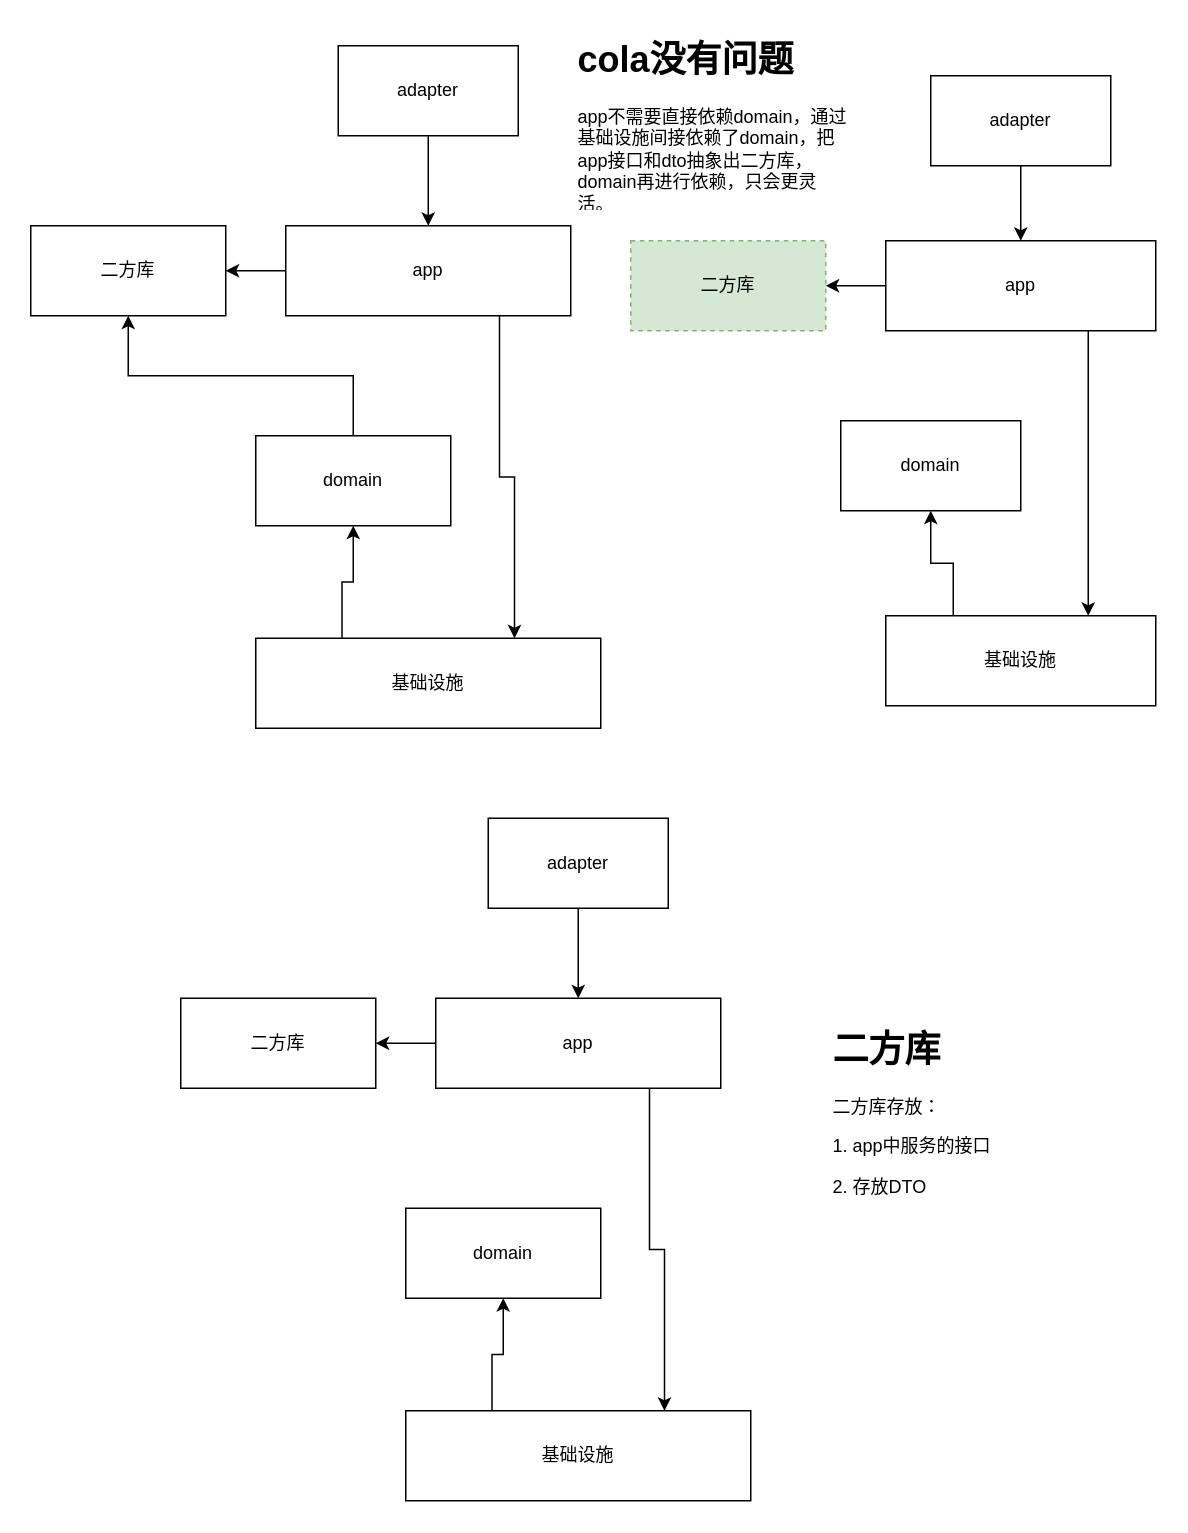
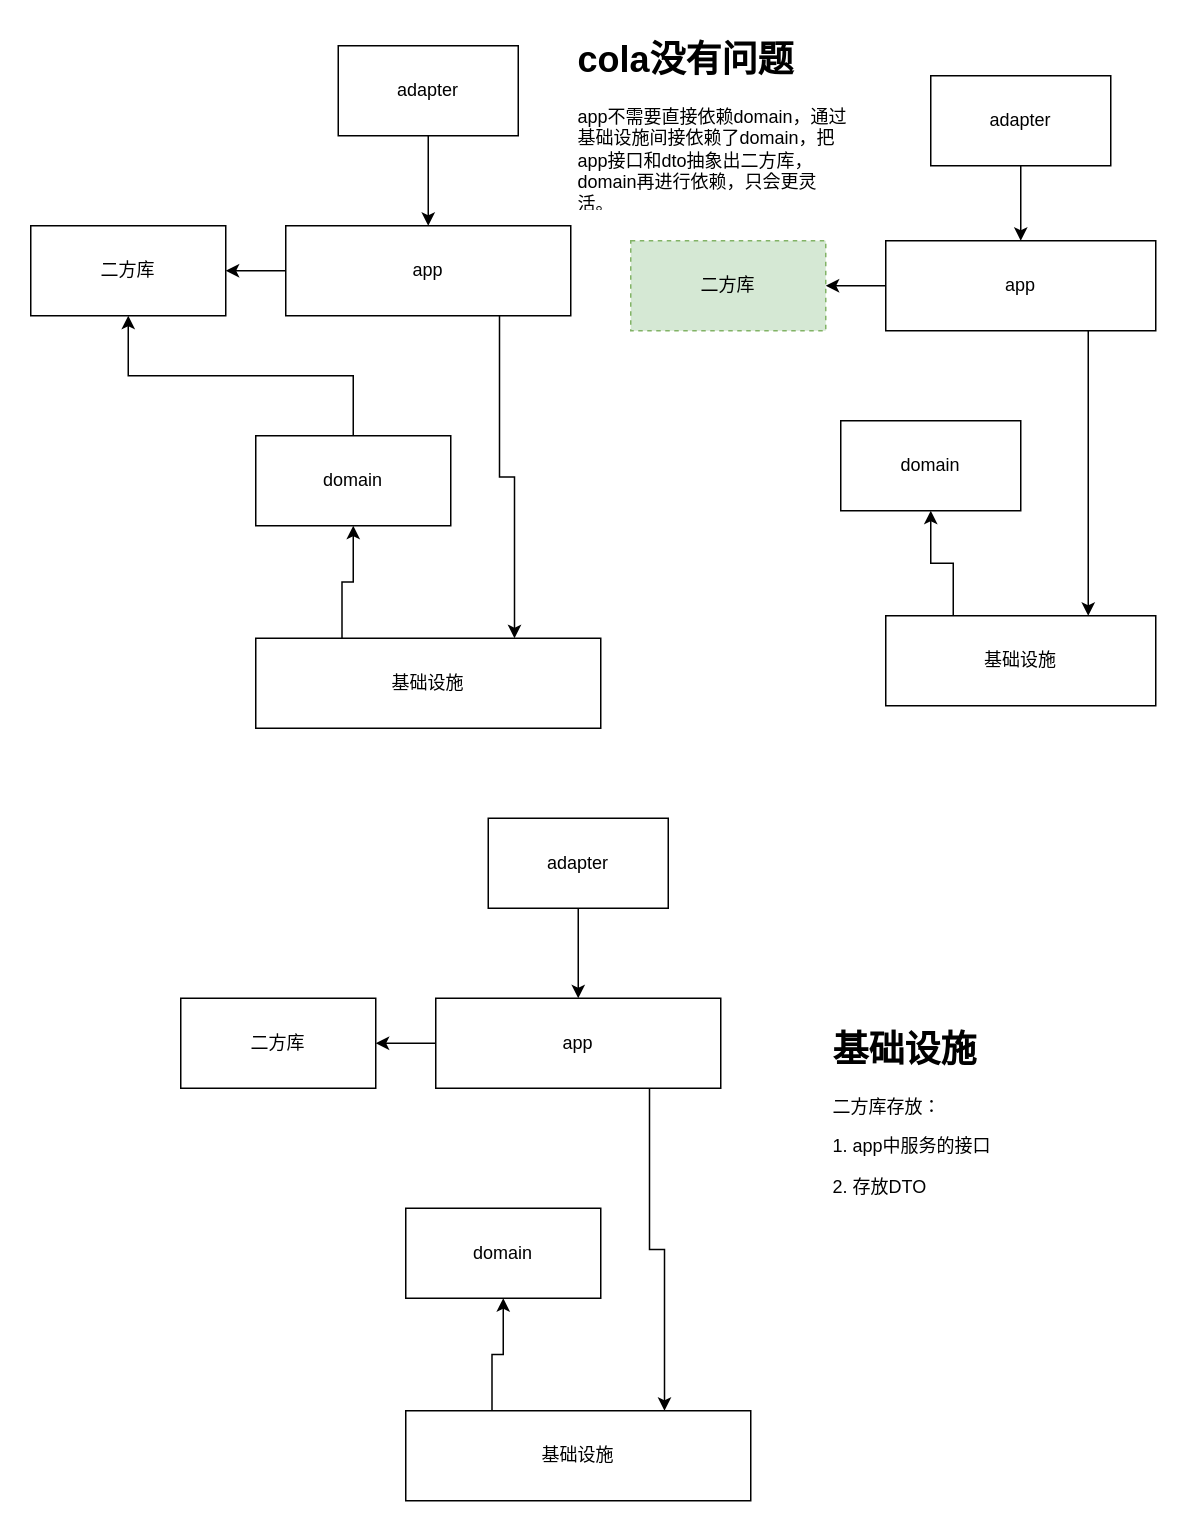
(913, 1049) -> (913, 1049)
